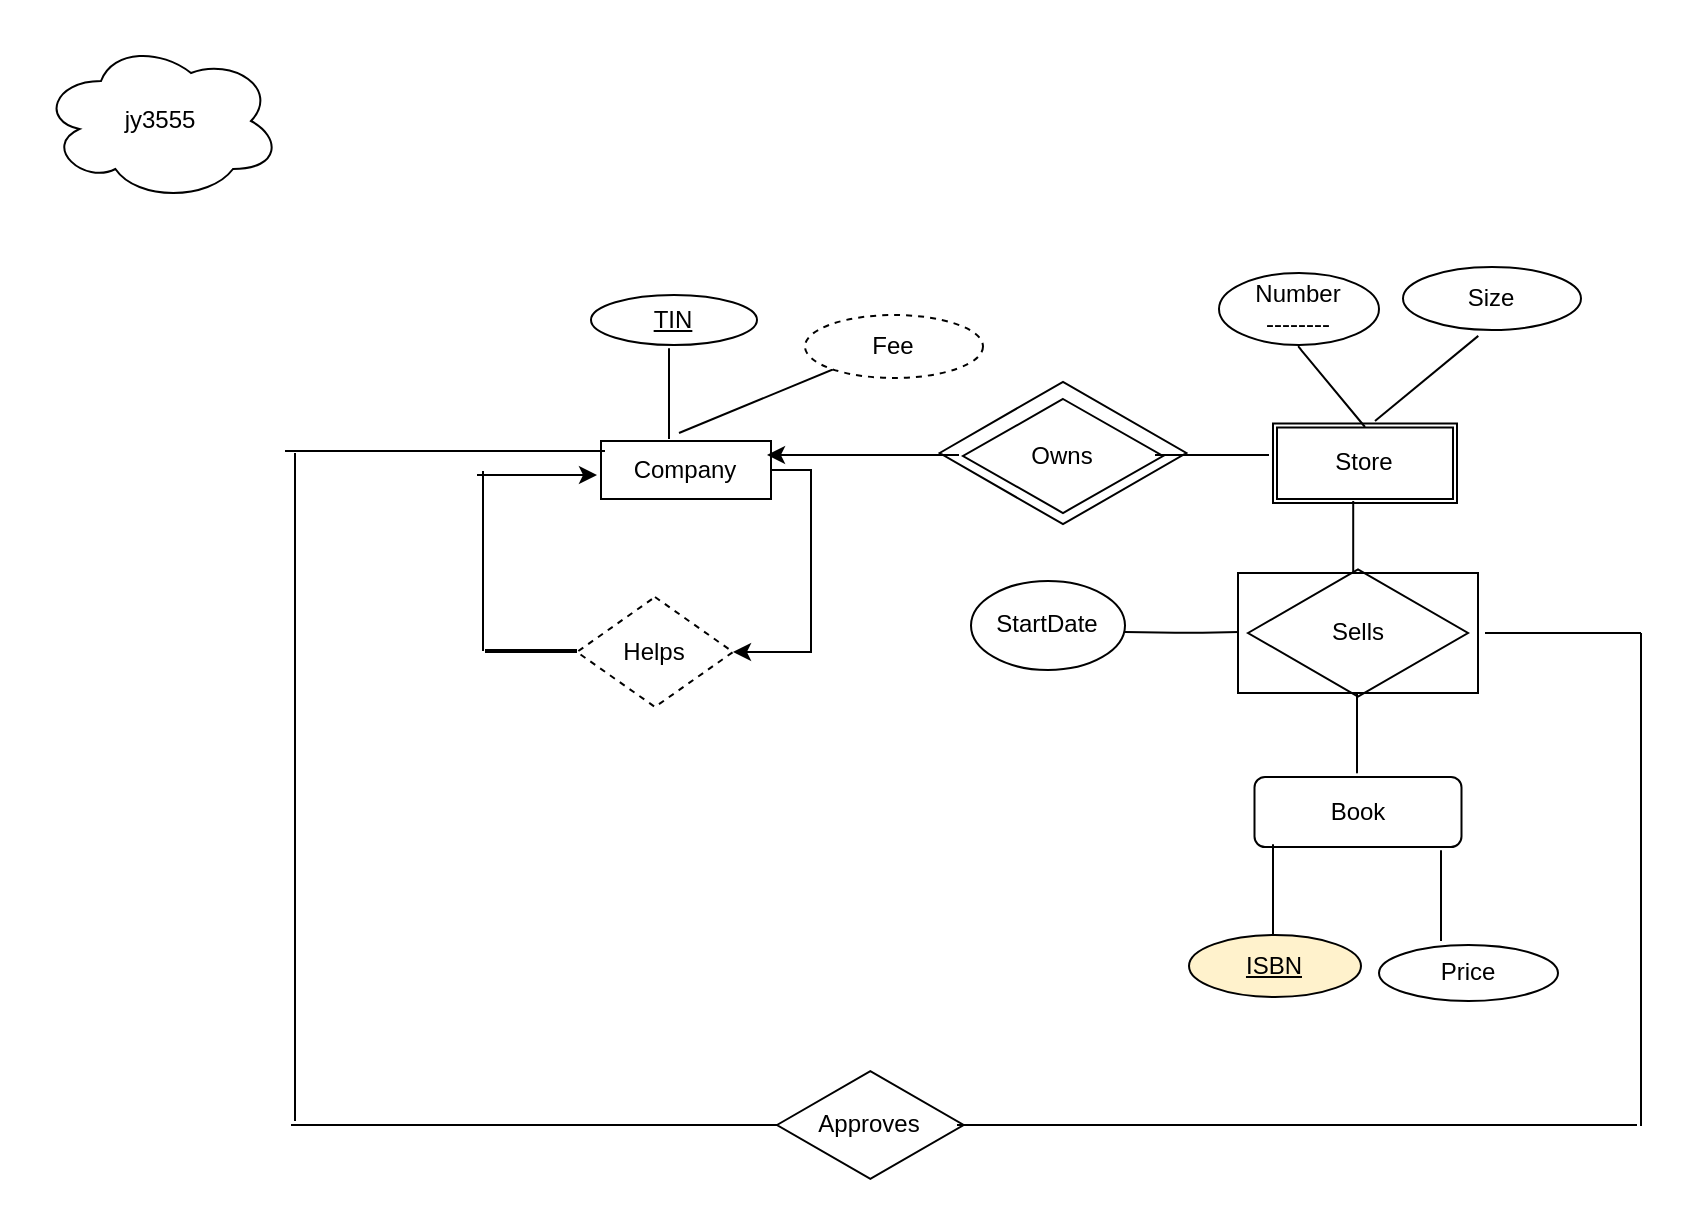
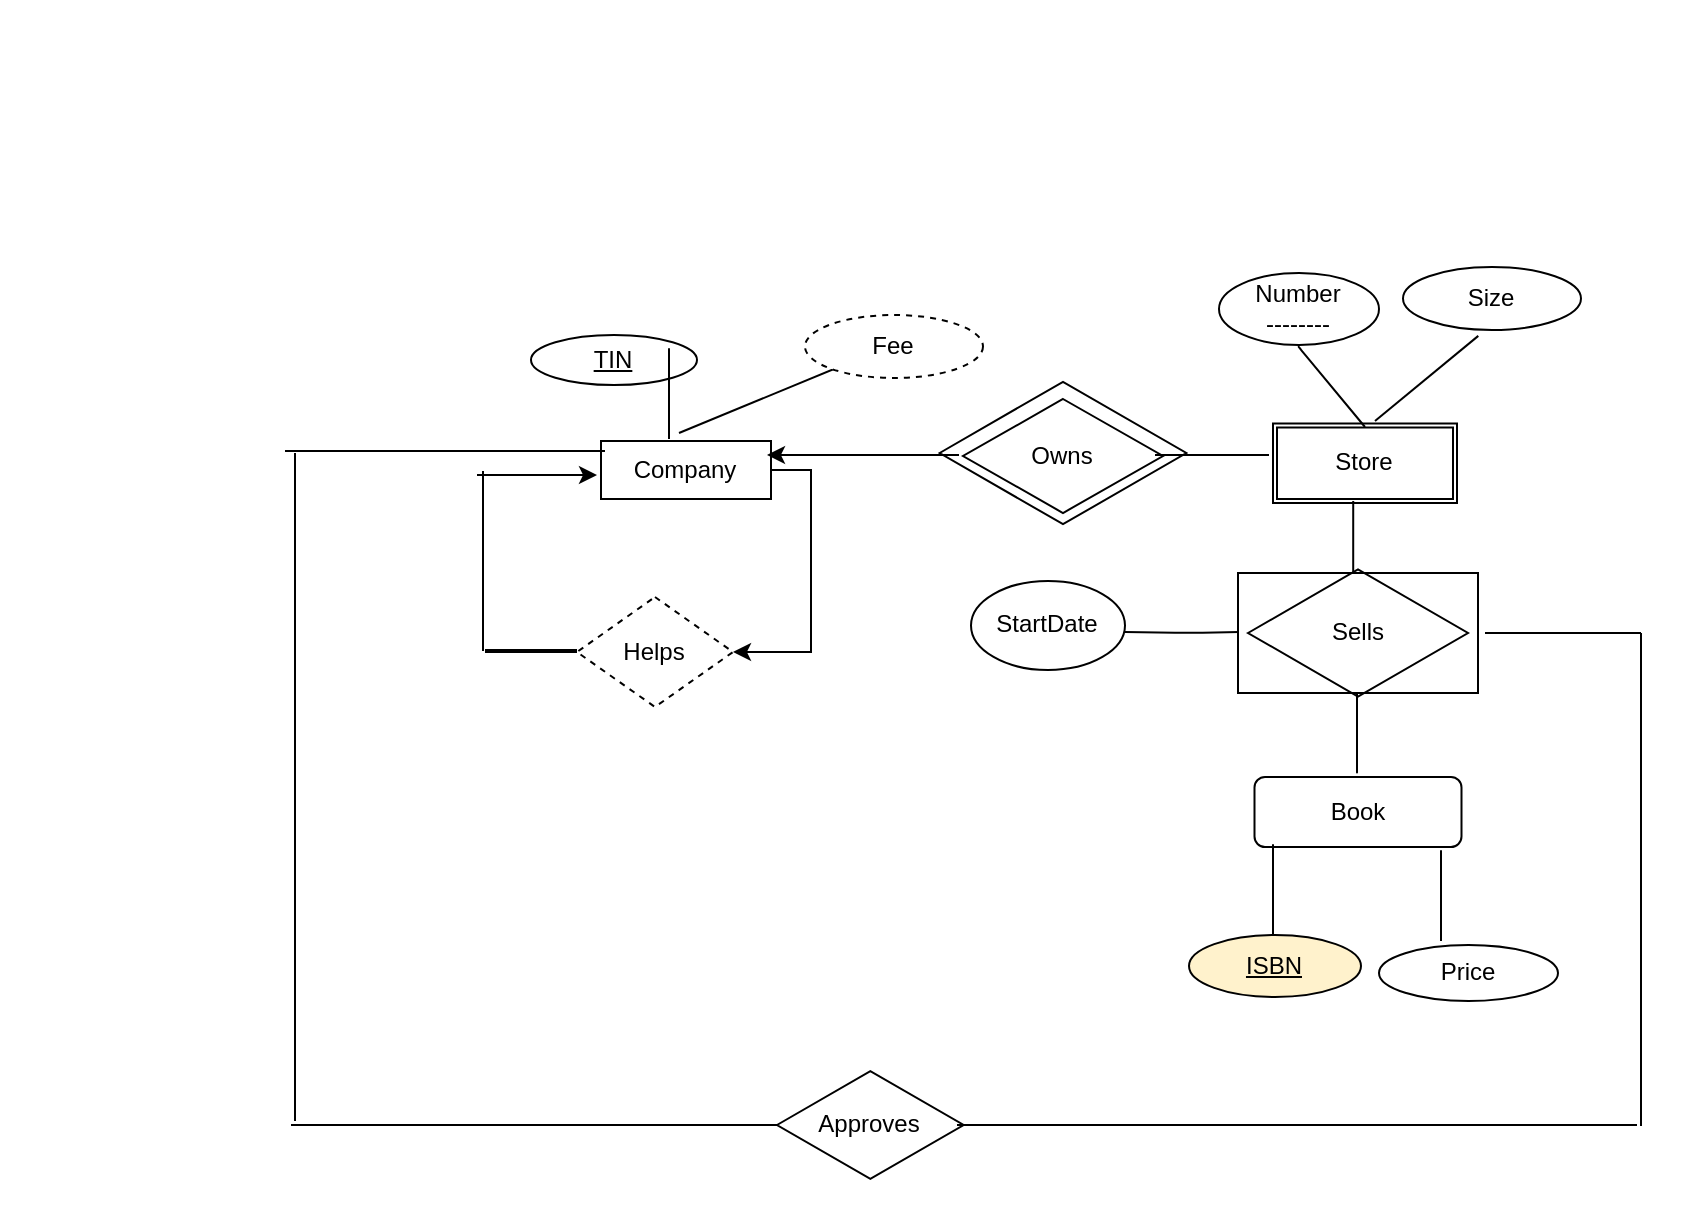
(161, 121) -> none
(674, 320) -> (614, 360)
